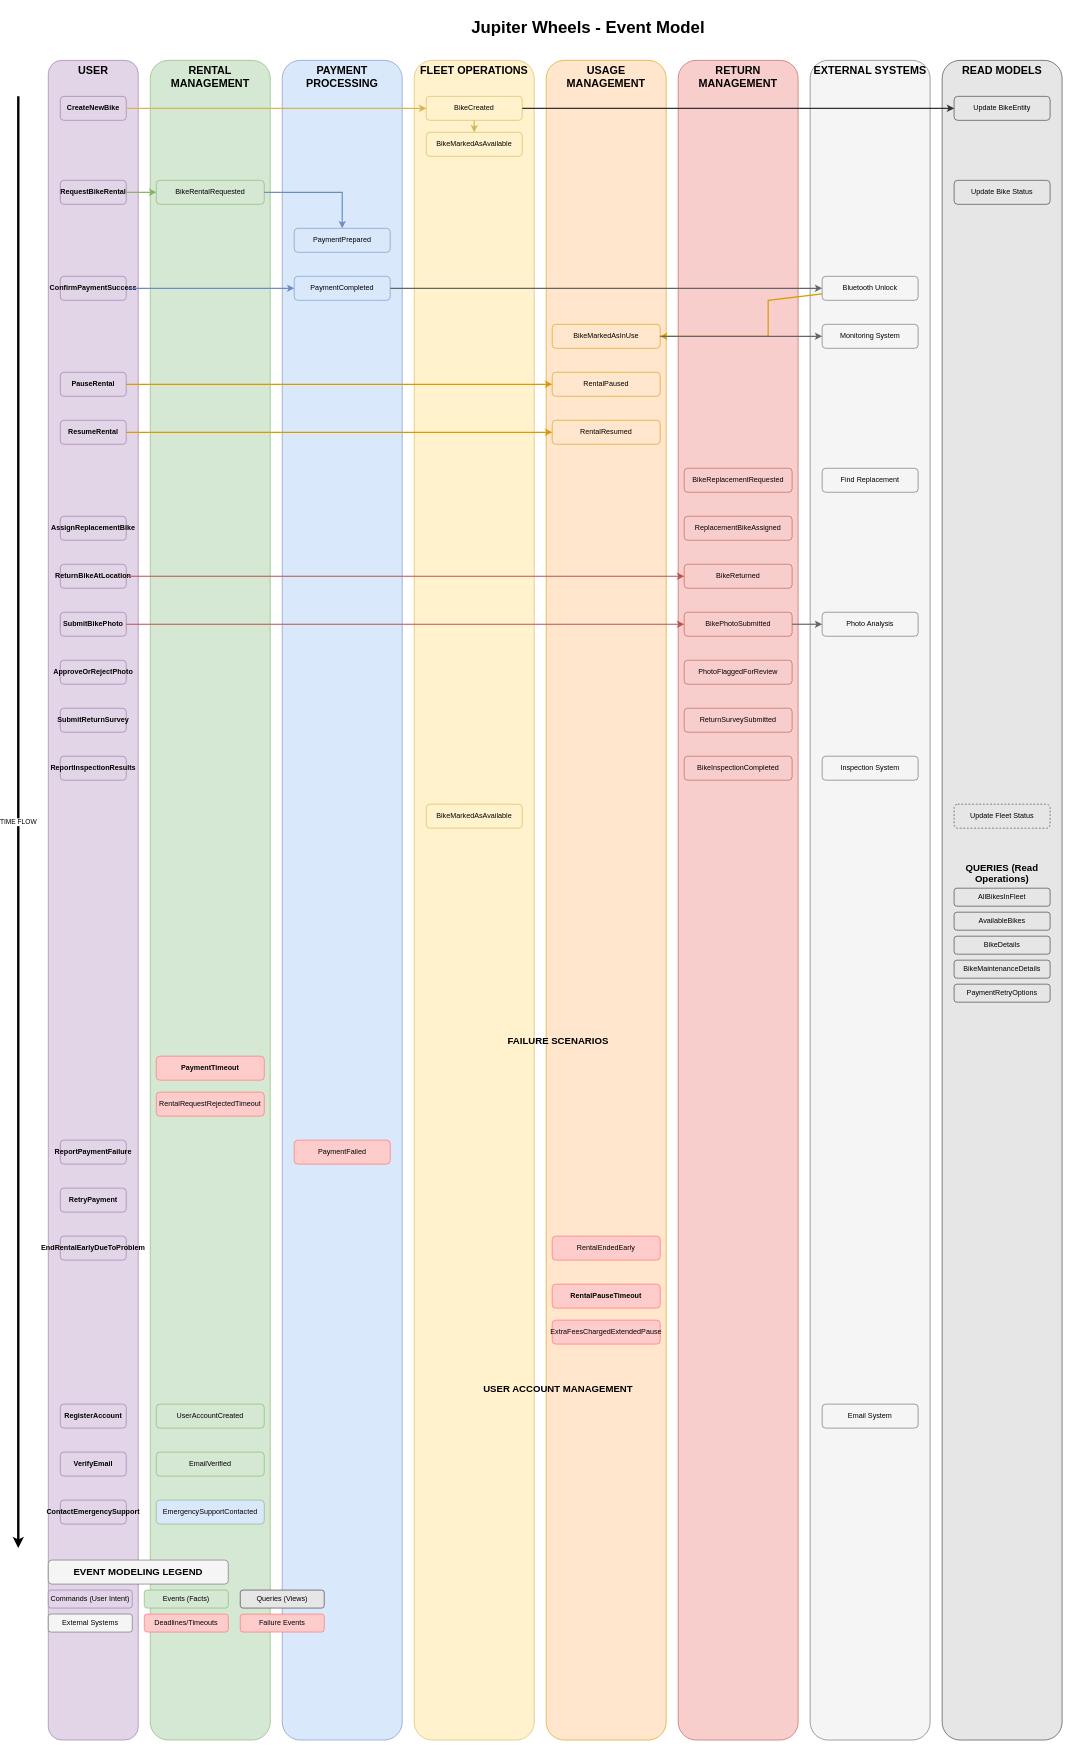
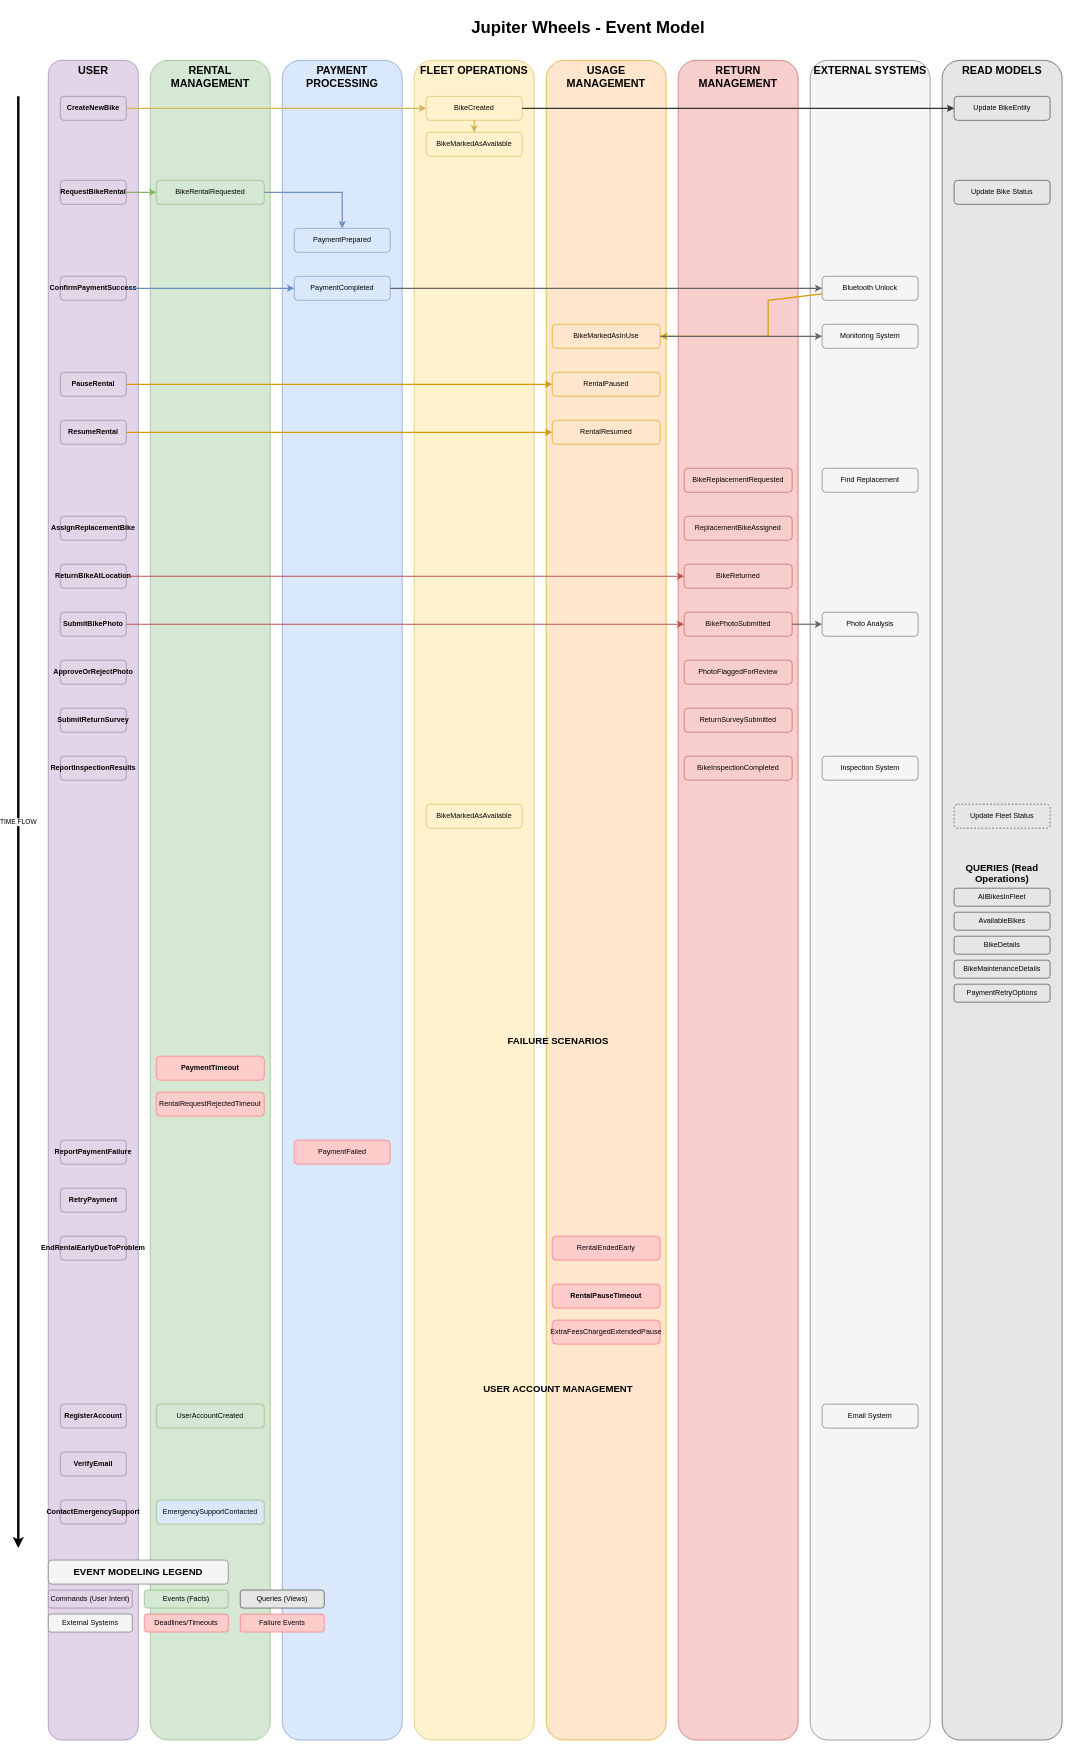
(210, 1464) -> none
